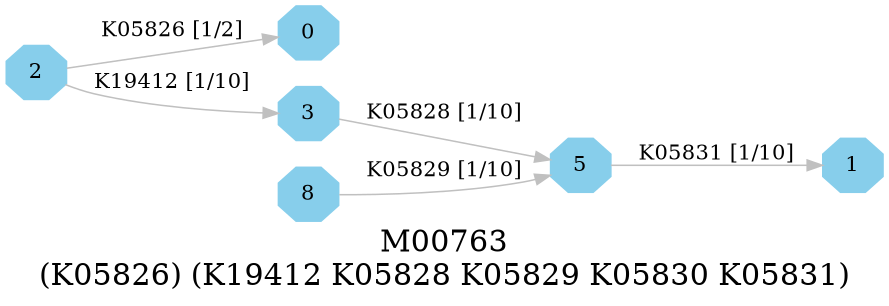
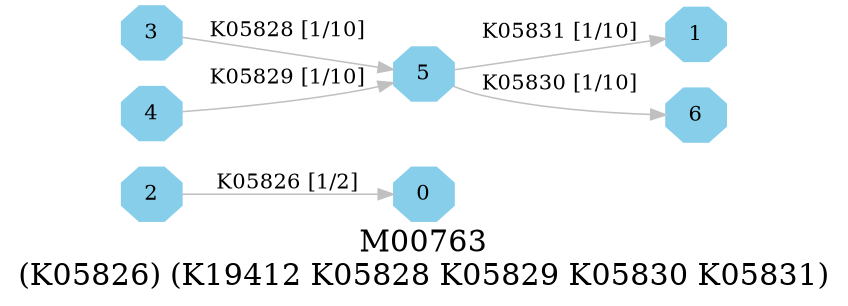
(163, 106) -> none
none -> (696, 115)
(309, 194) -> (152, 114)
